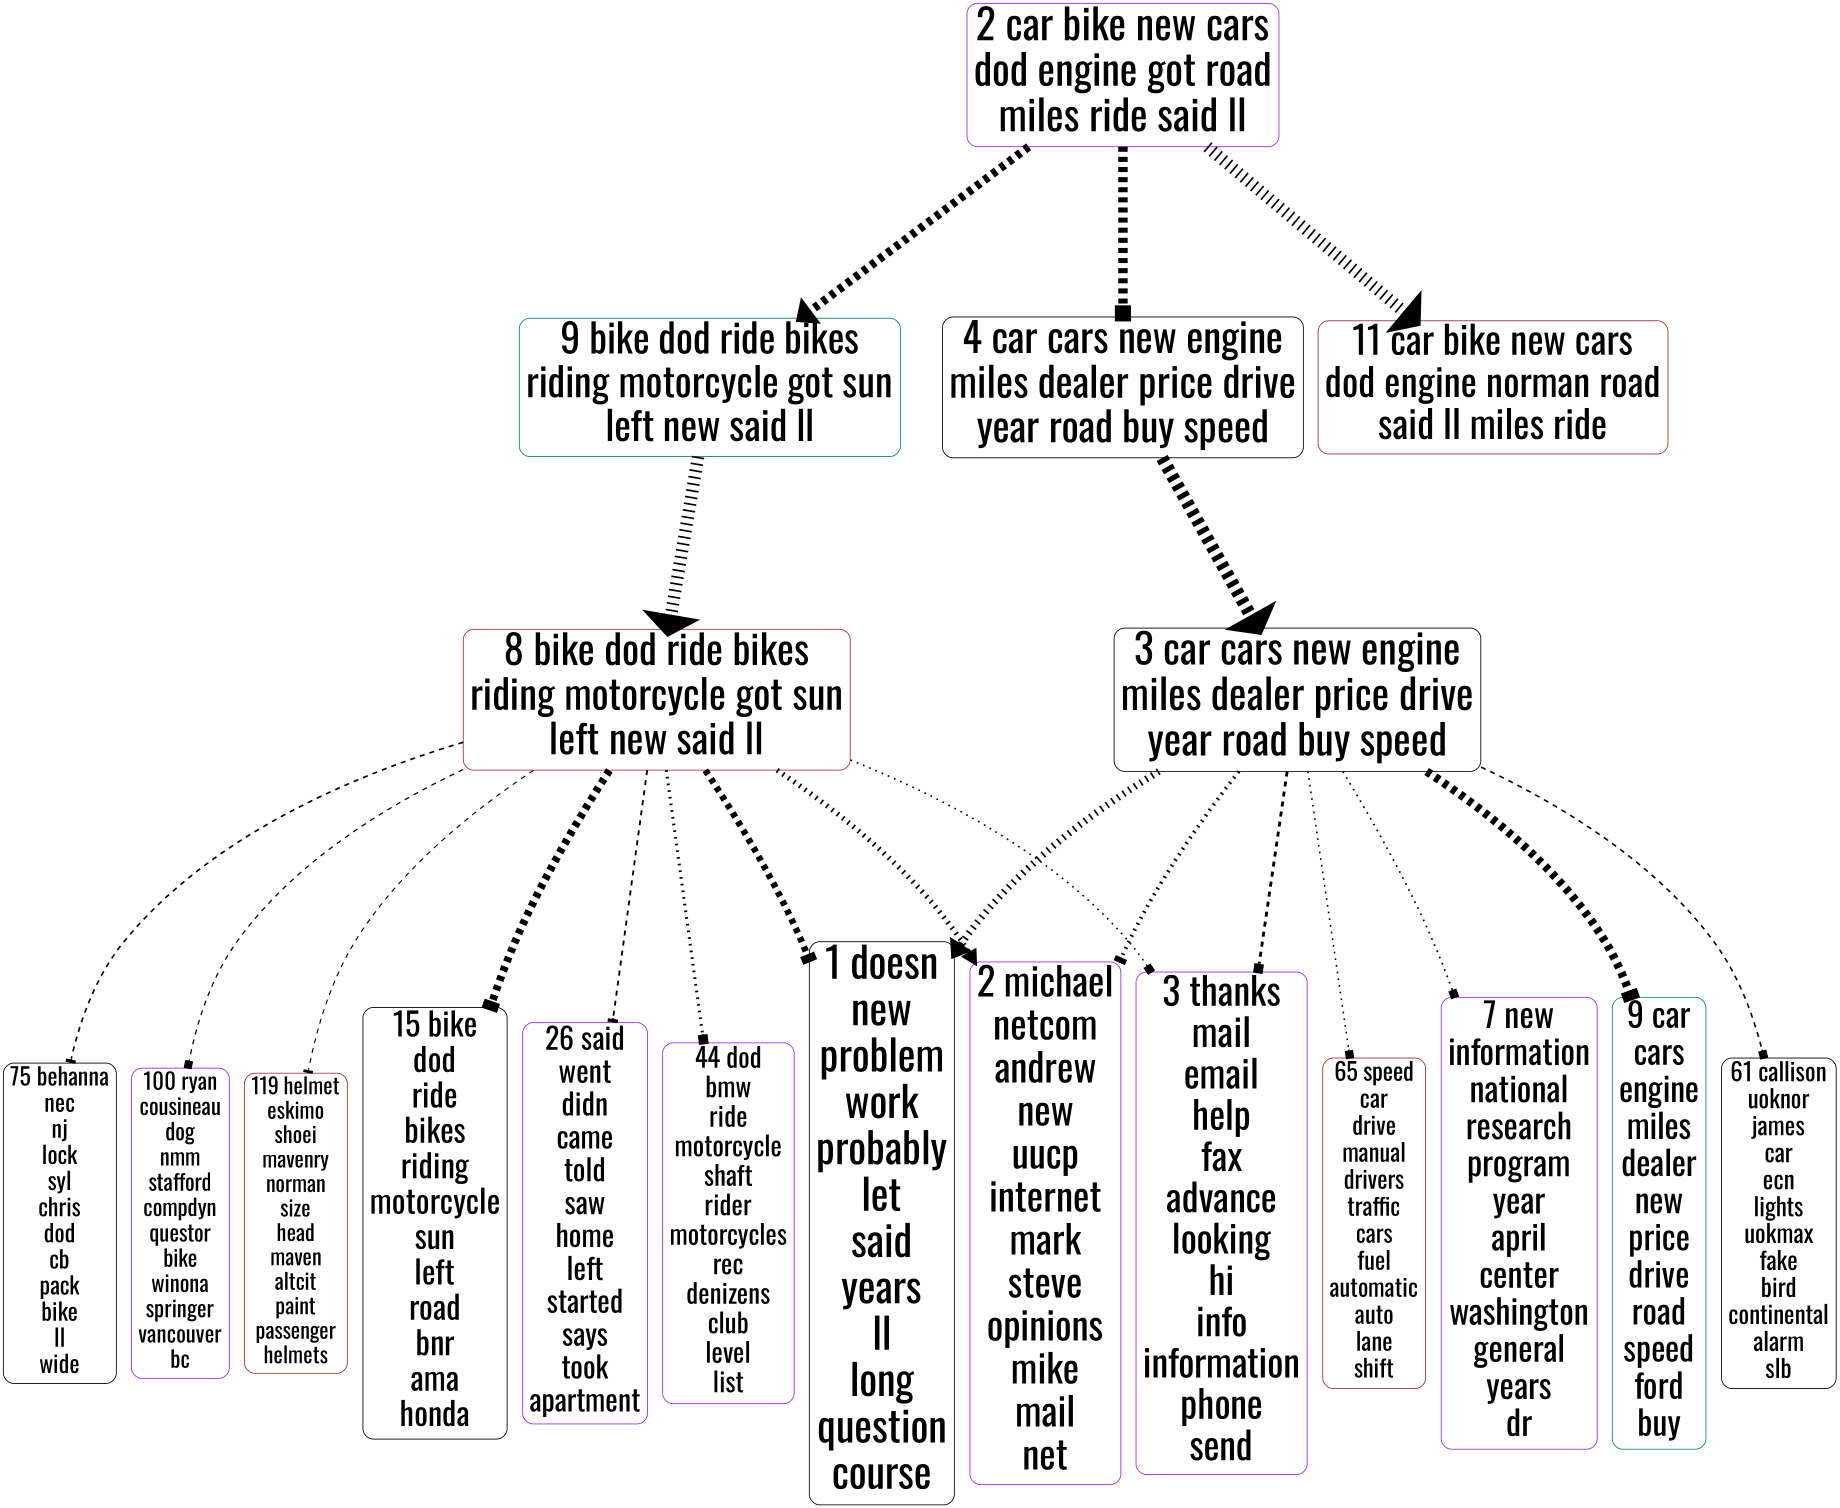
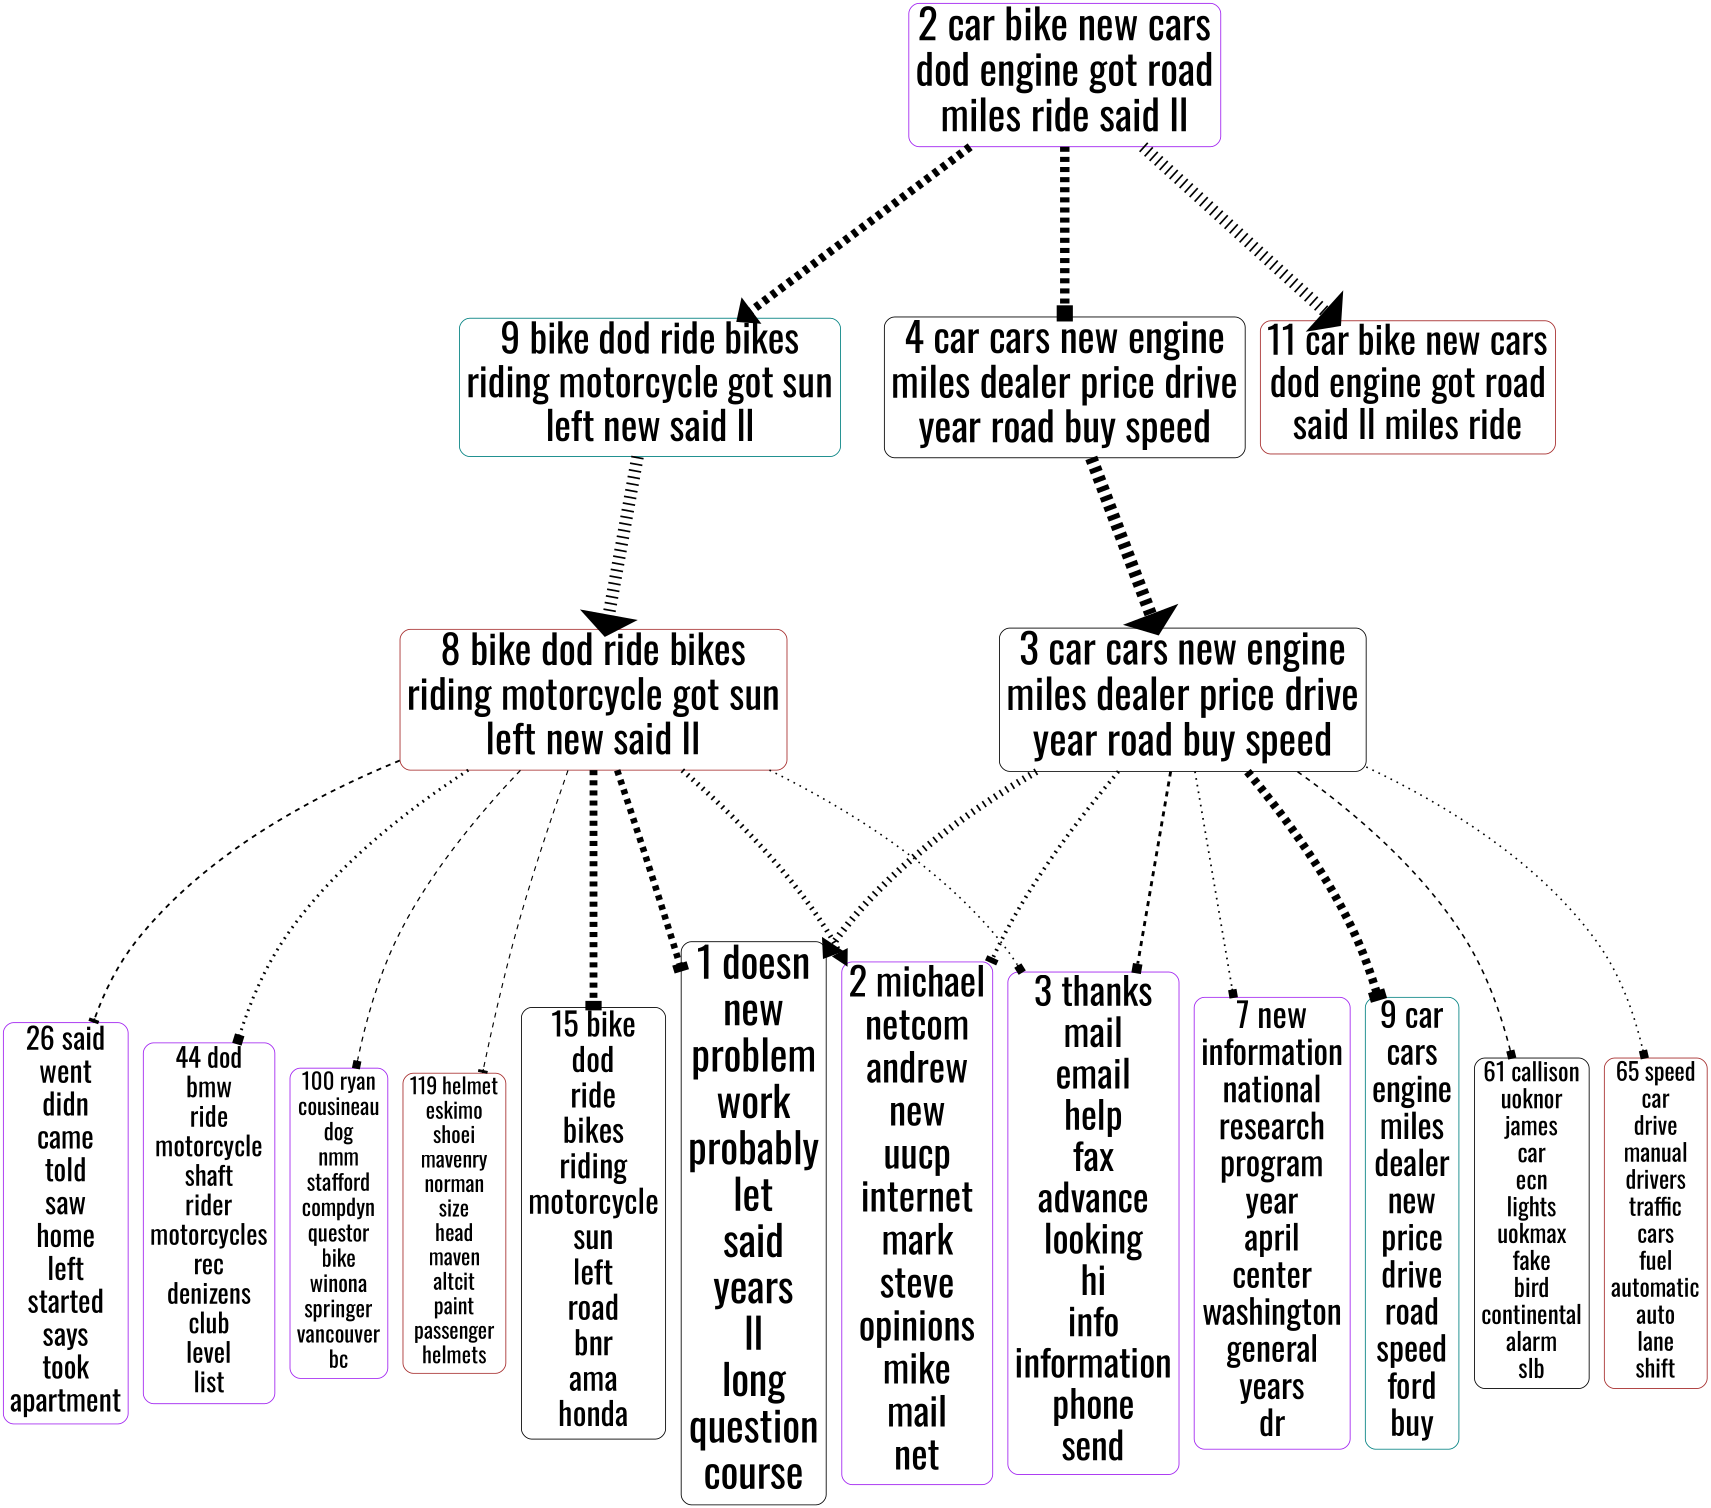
(1493, 387) -> (1408, 387)
(60, 1223) -> none
